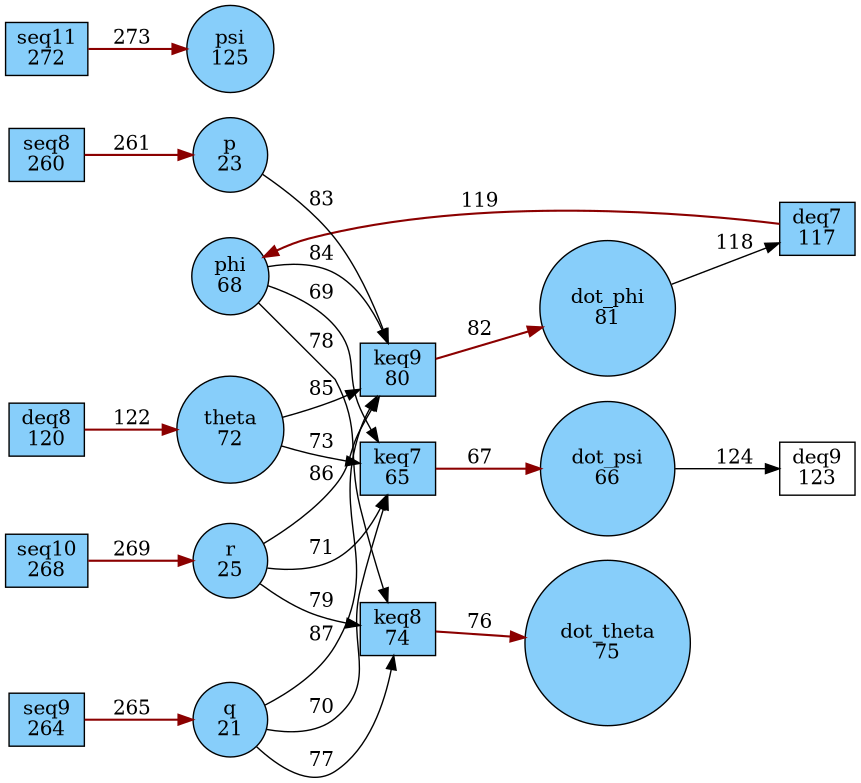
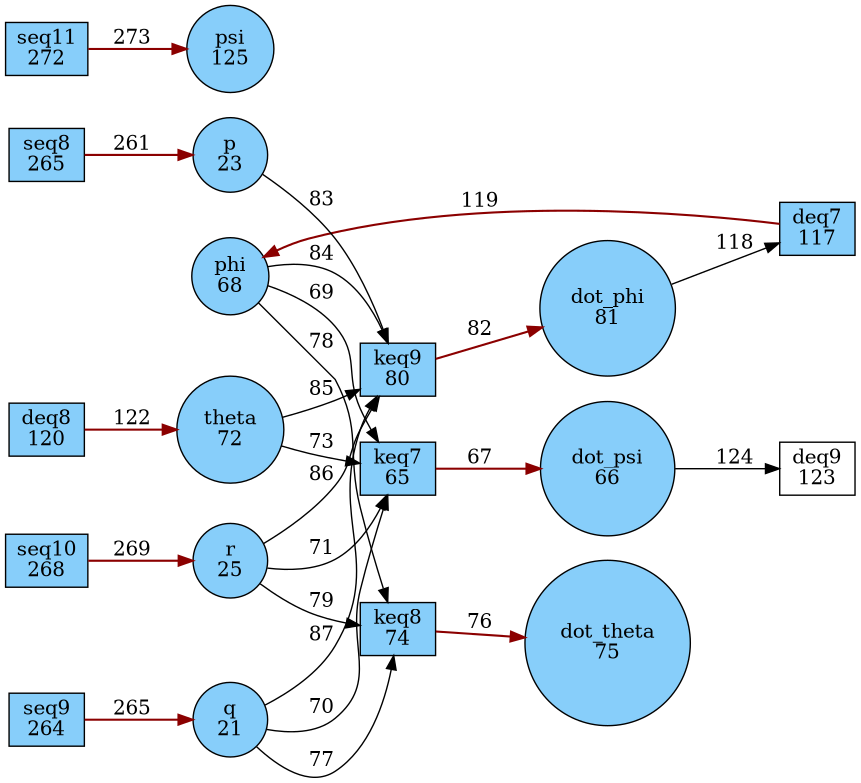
(47, 155) -> (47, 155)
